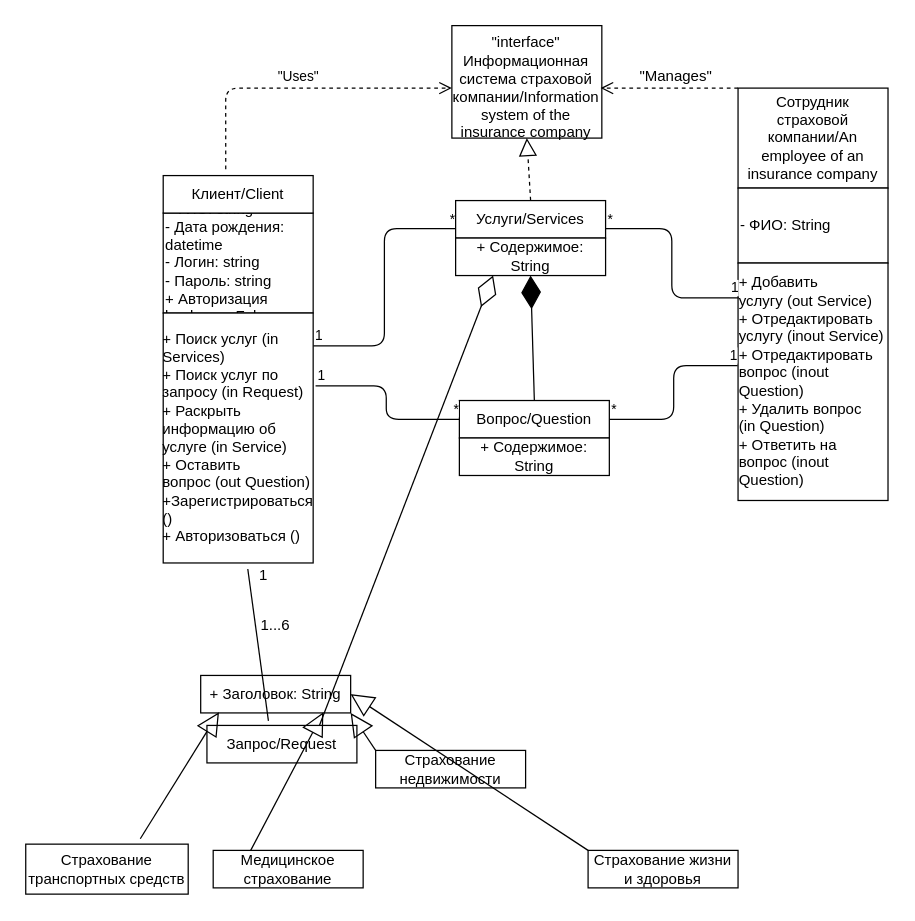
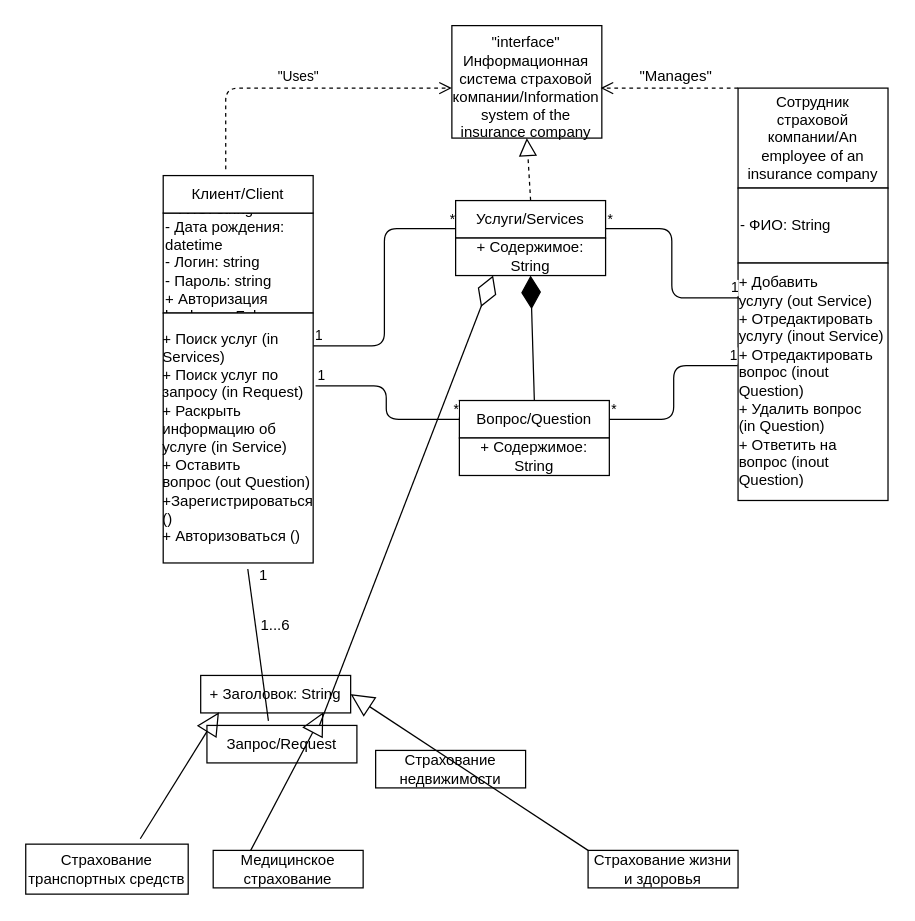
(369, 741) -> none
